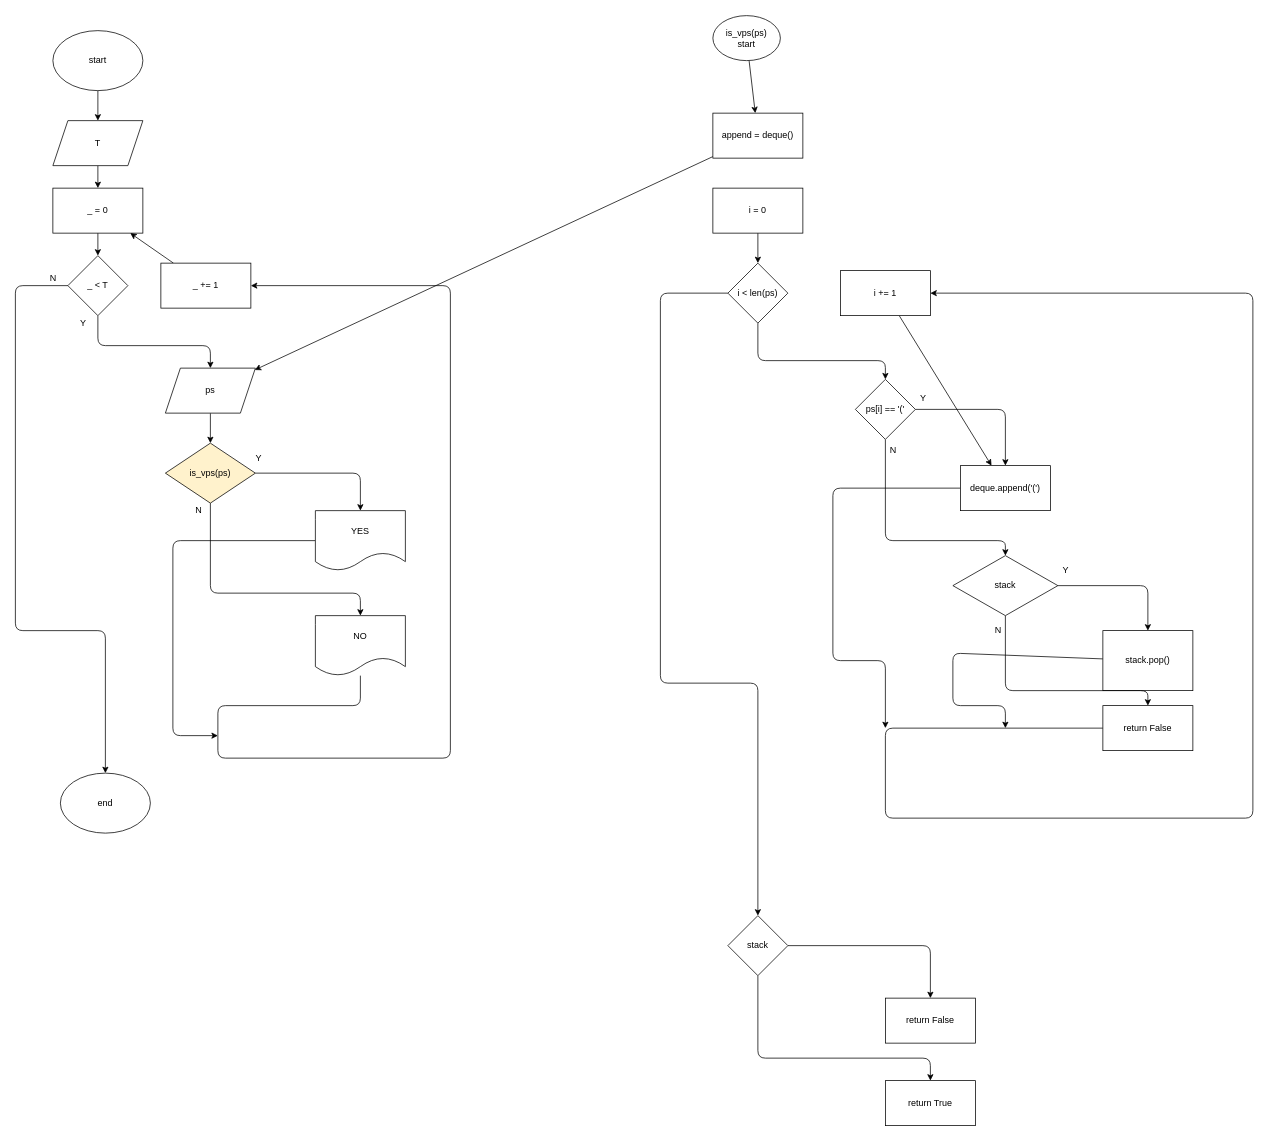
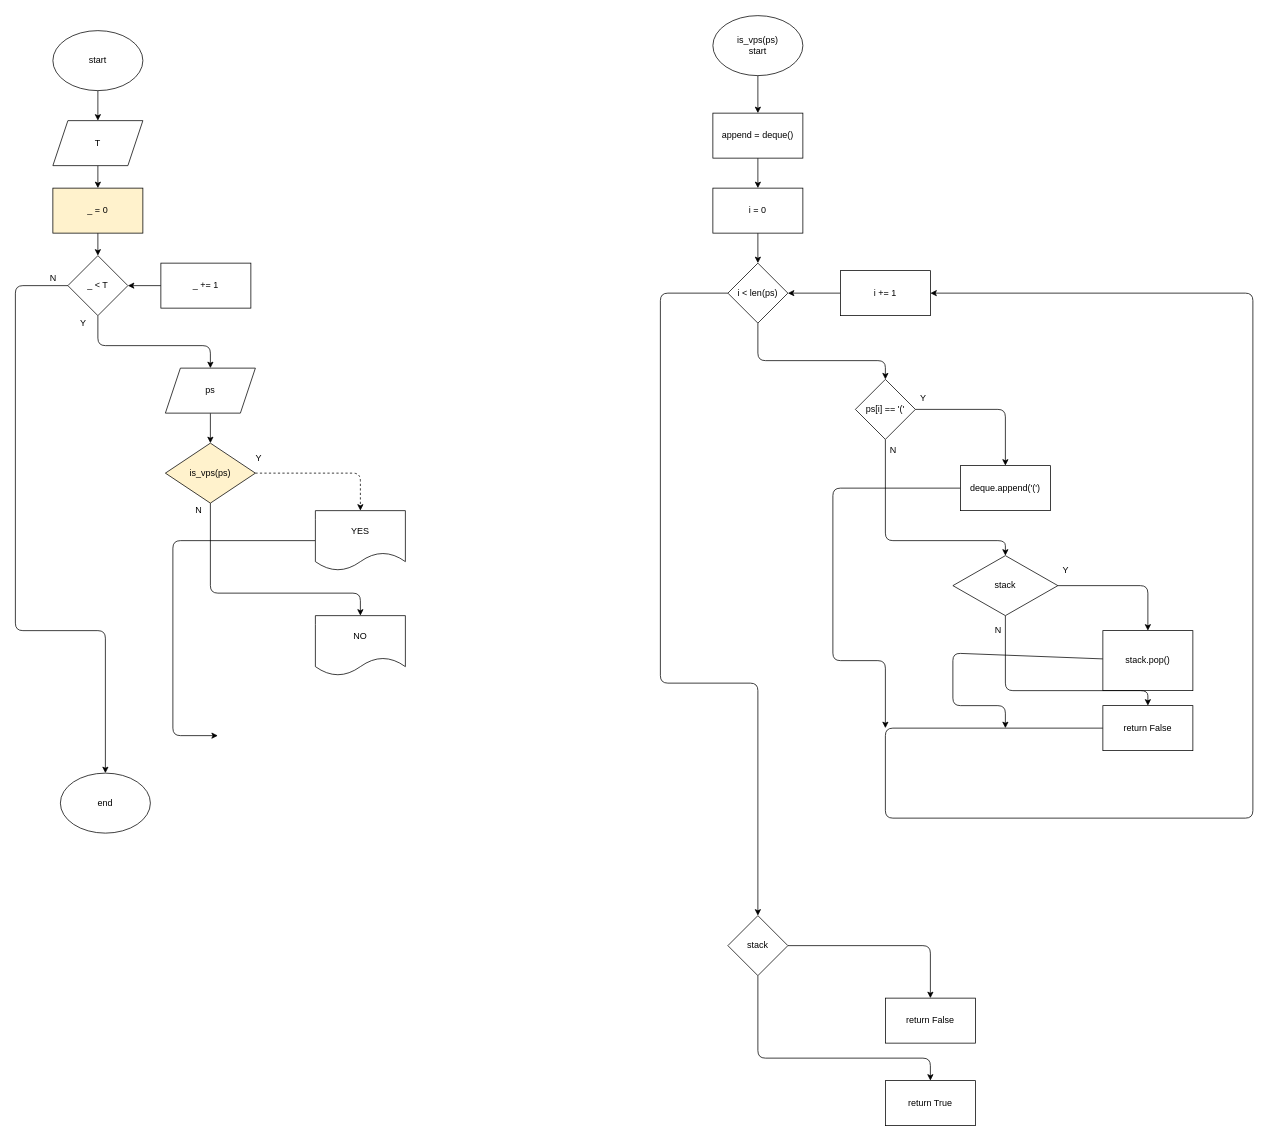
(747, 38) -> (758, 45)
(98, 210) -> (98, 210)
(577, 220) -> (758, 181)
(154, 250) -> (147, 285)
(944, 388) -> (794, 293)
(450, 428) -> none
(322, 473) -> (322, 473)
